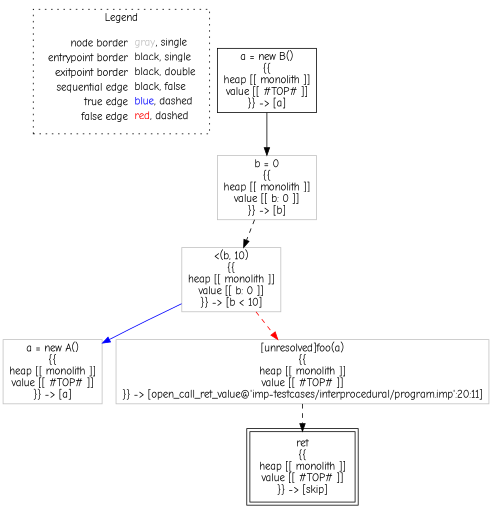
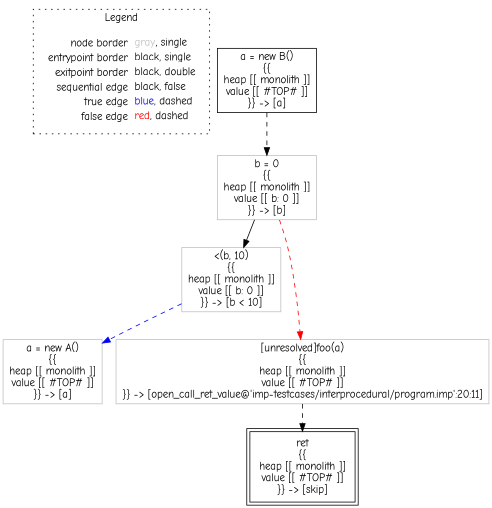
(267, 130) -> (267, 130)
(251, 230) -> (251, 230)
(145, 321) -> (145, 321)
(264, 323) -> (293, 275)
